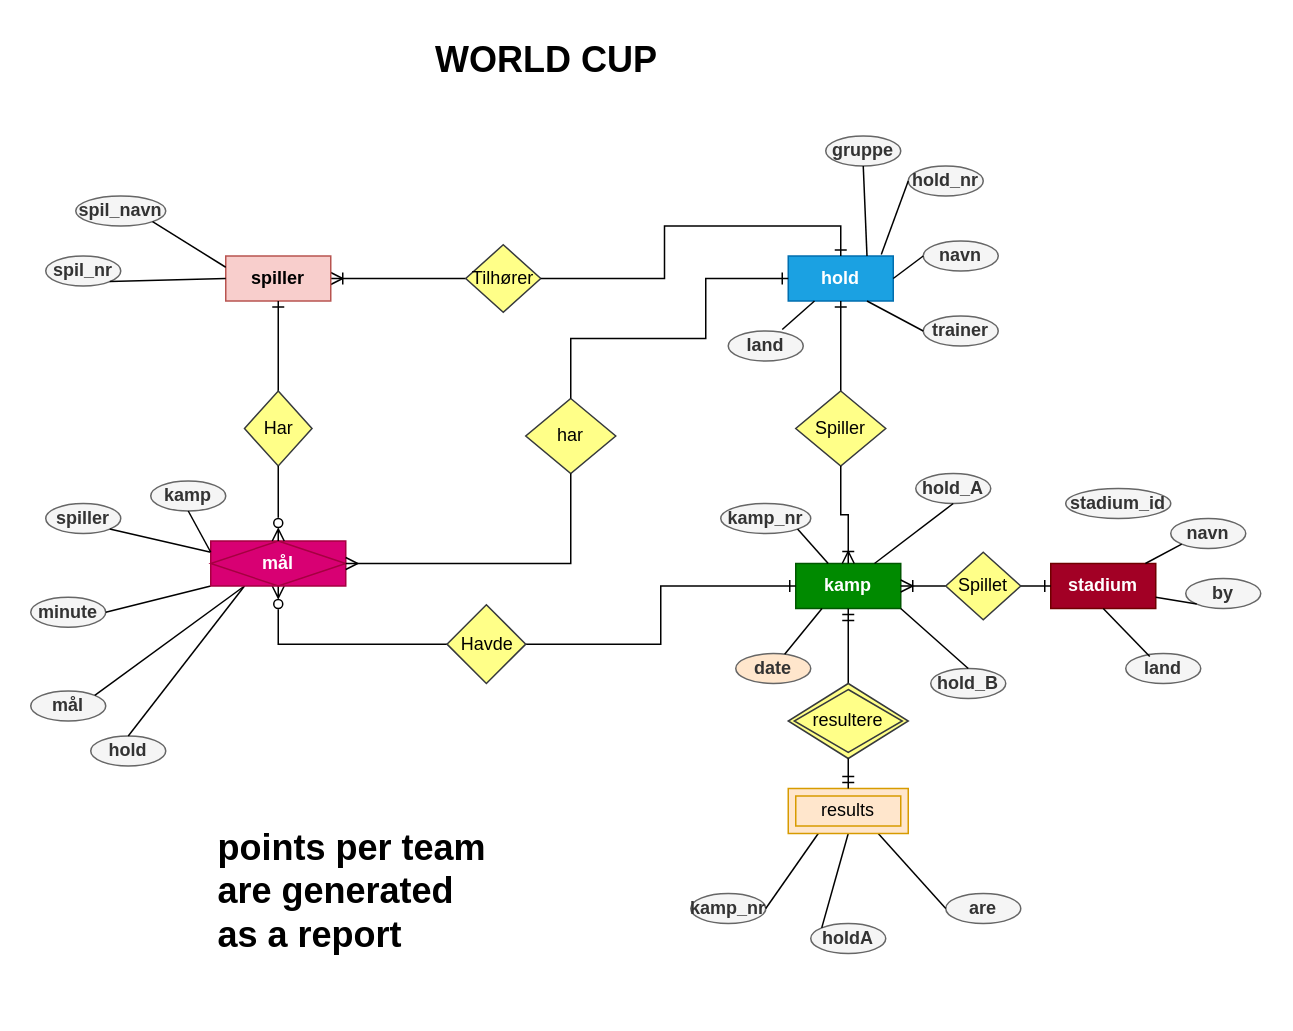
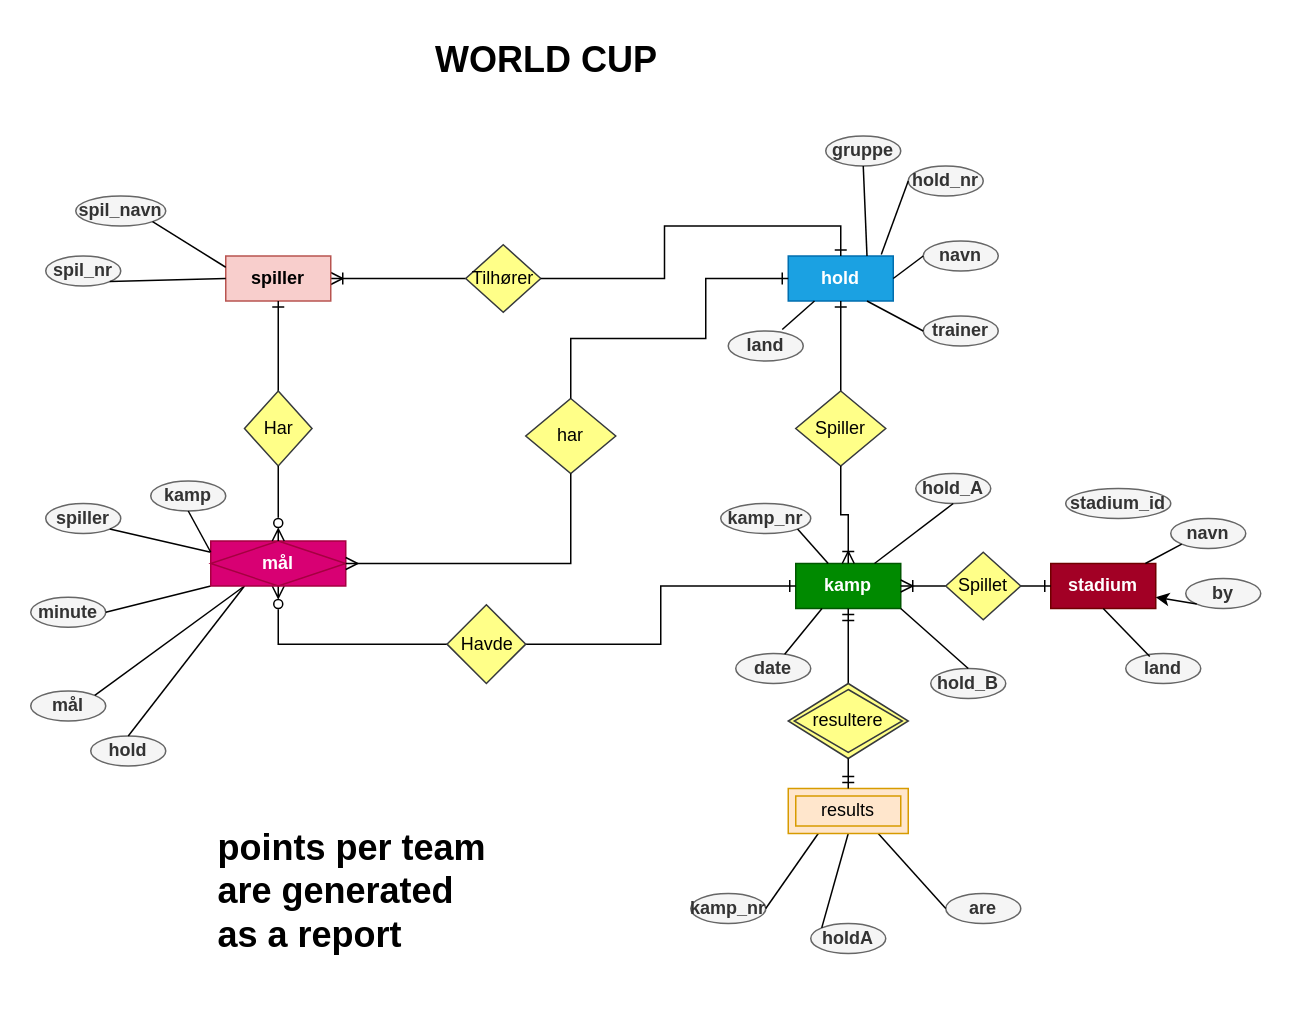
(1162, 598) -> (1167, 599)
(773, 668) -> (773, 668)
